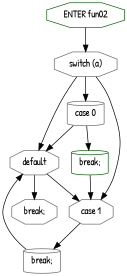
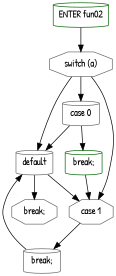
(86, 15) -> (81, 15)
(34, 163) -> (34, 163)
